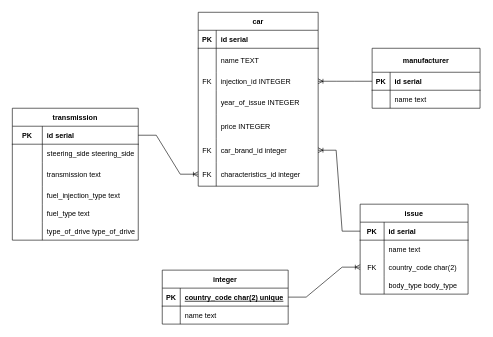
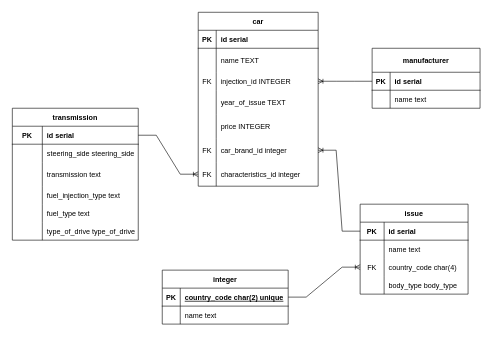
(261, 103) -> (255, 103)
(428, 268) -> (428, 268)
